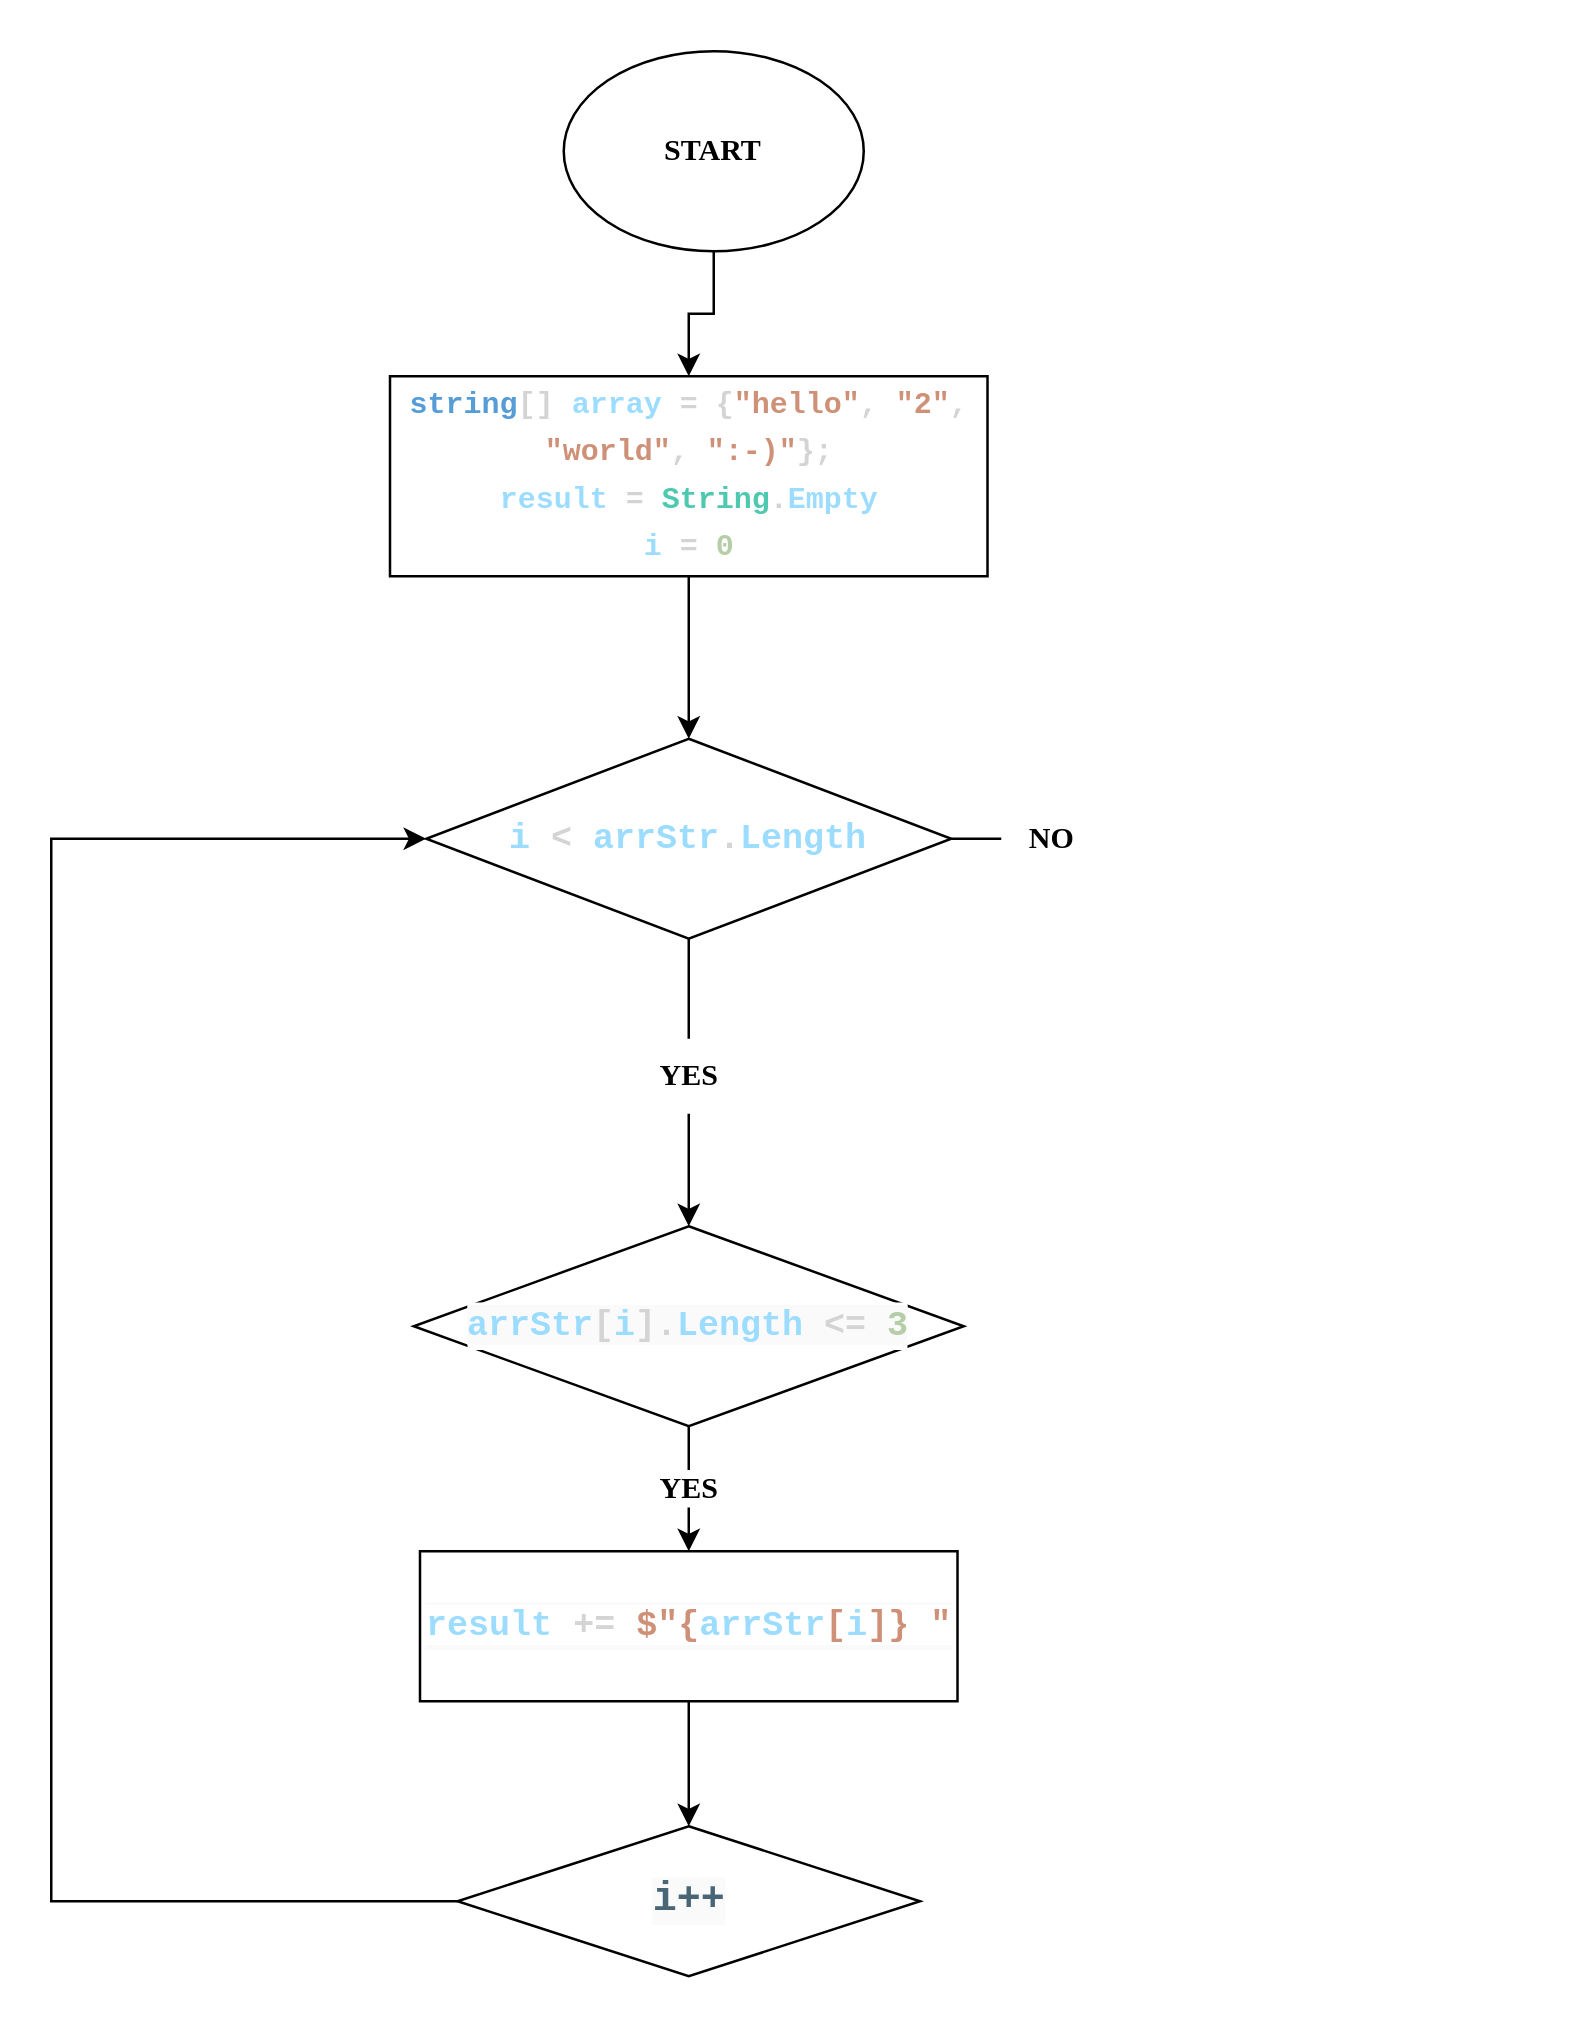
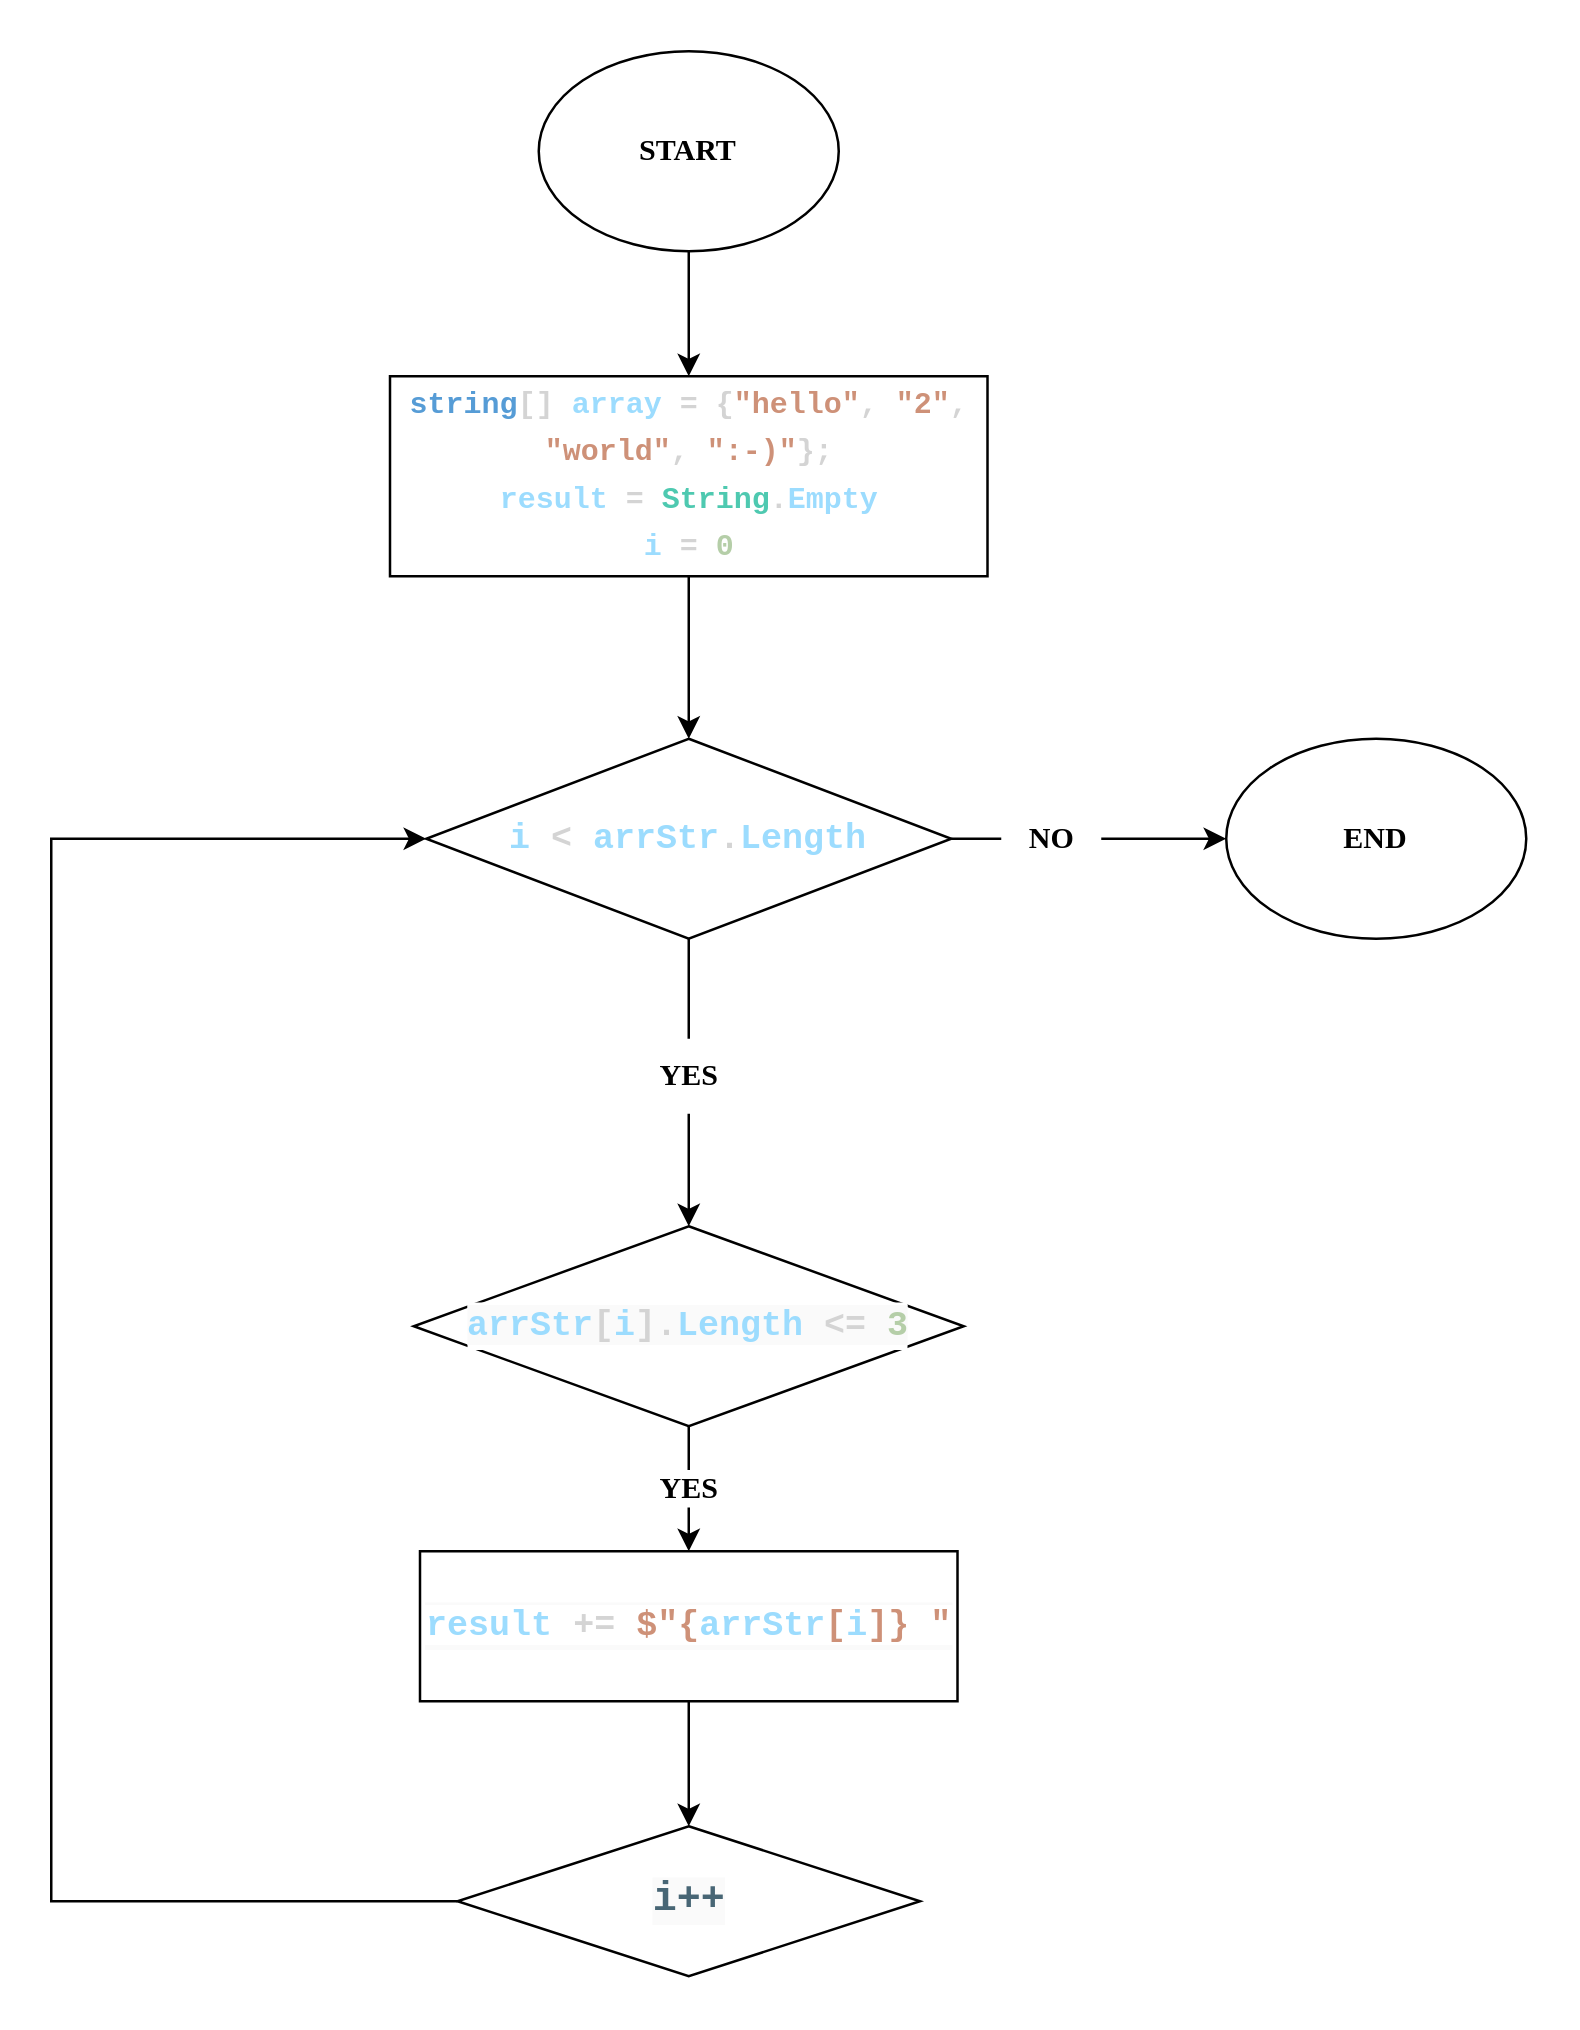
(714, 151) -> (689, 151)
none -> (1155, 839)
none -> (1376, 839)
